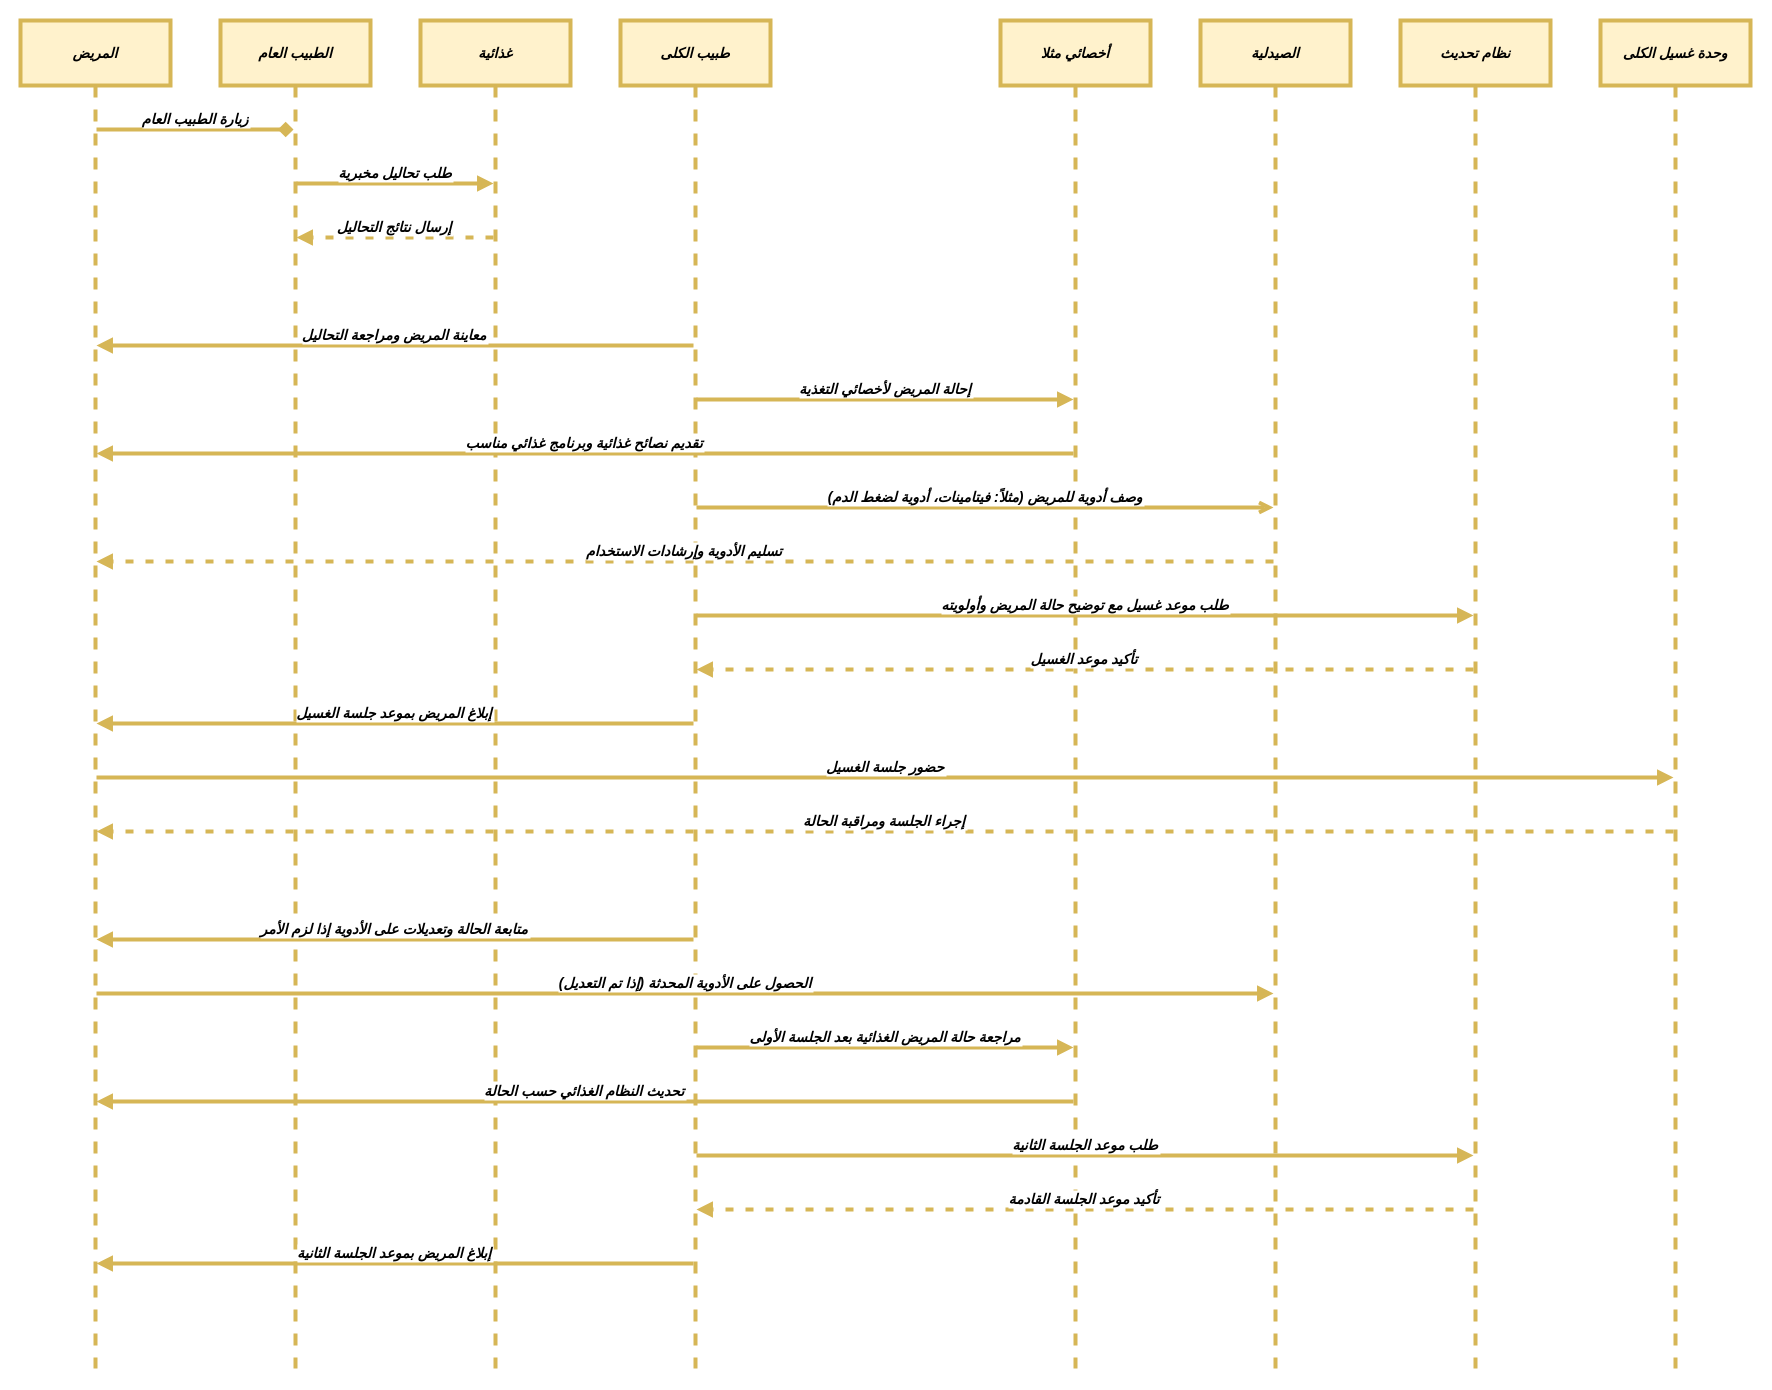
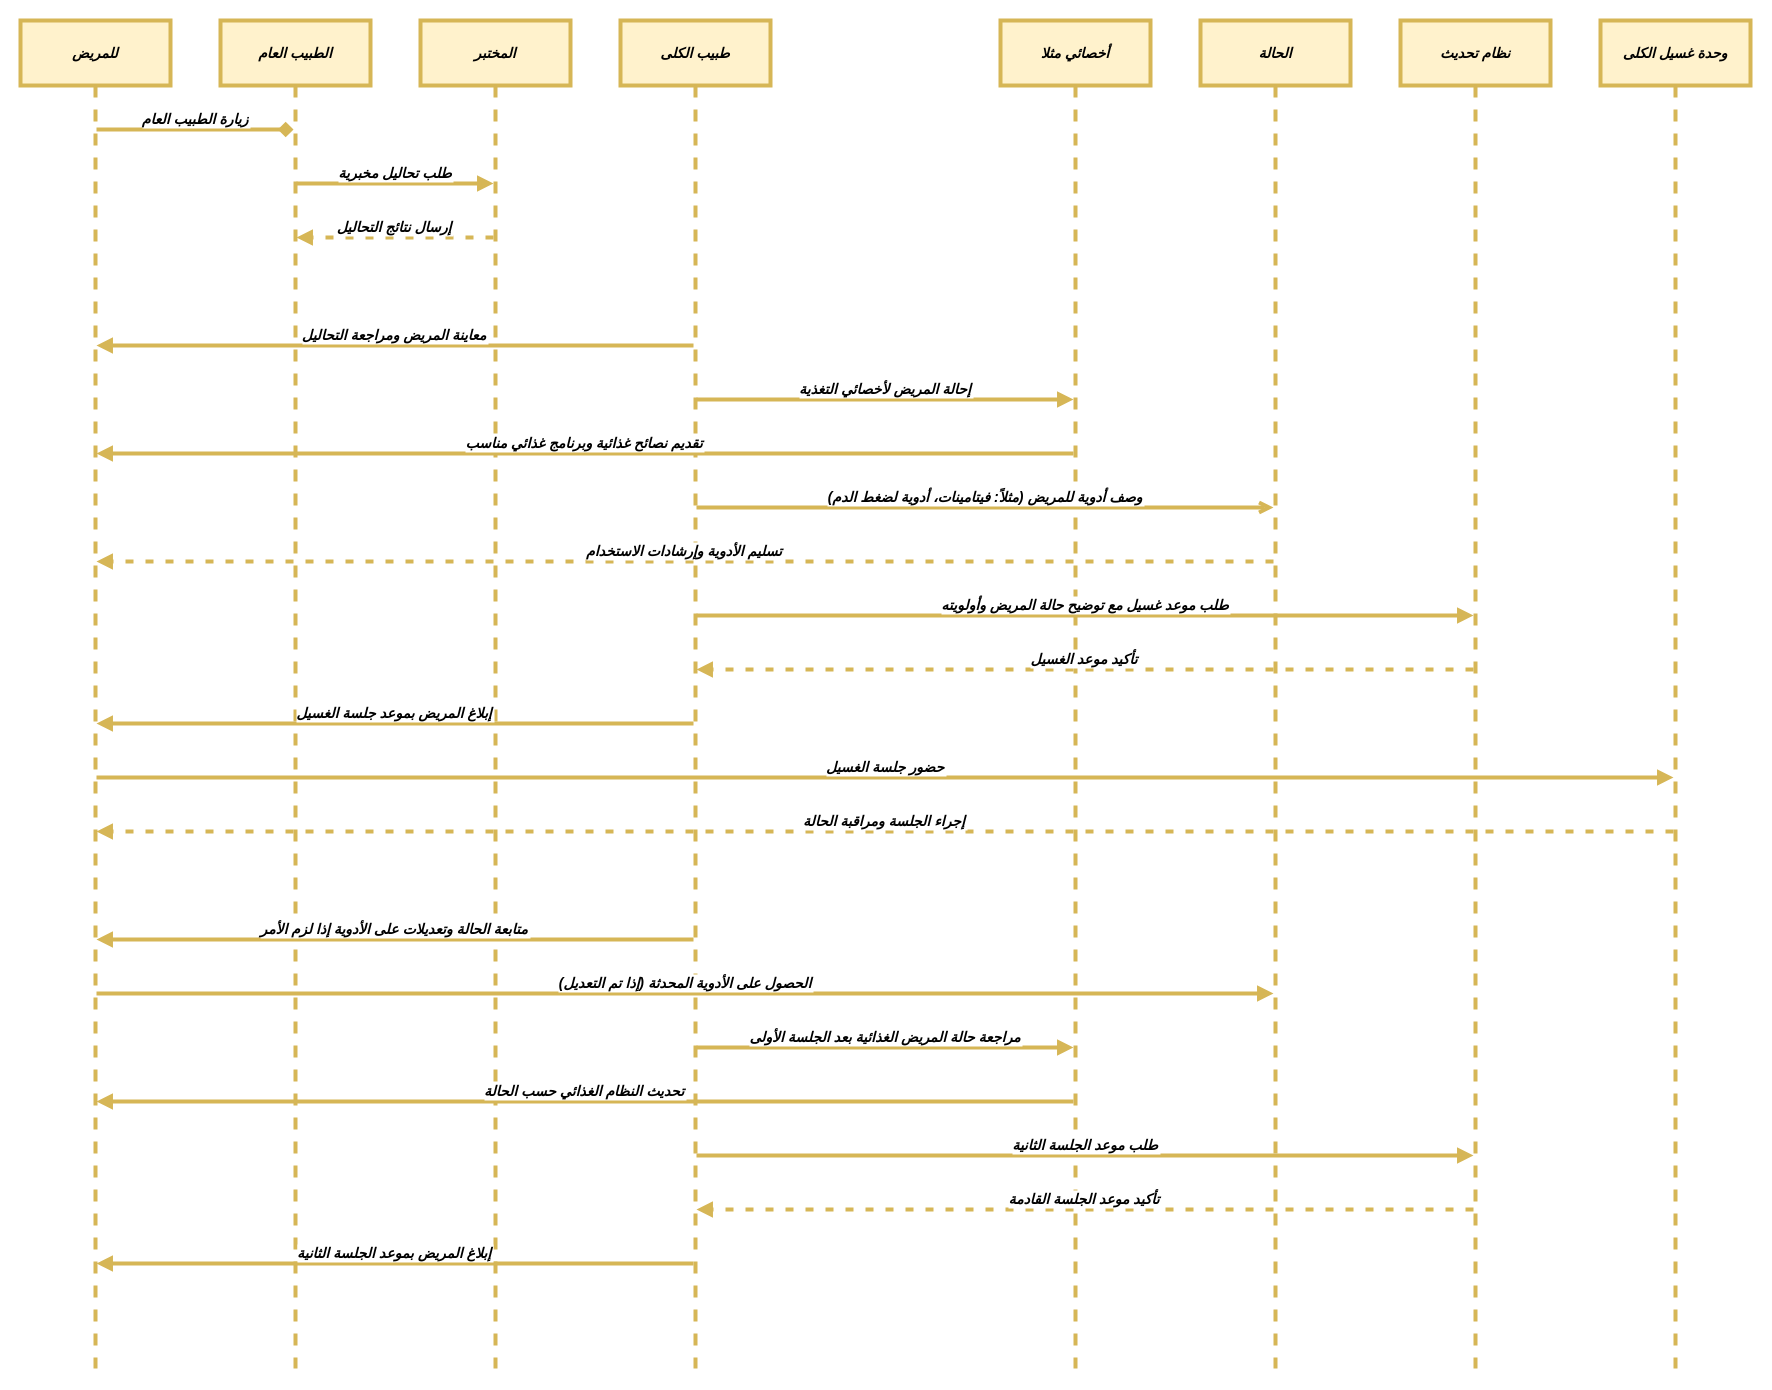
(96, 54) -> (96, 54)
(496, 54) -> (496, 54)
(1276, 54) -> (1276, 54)
